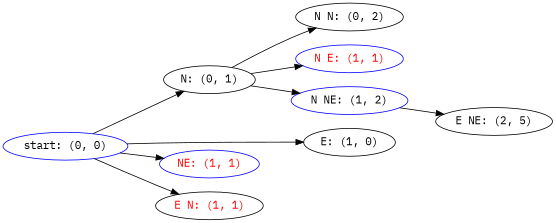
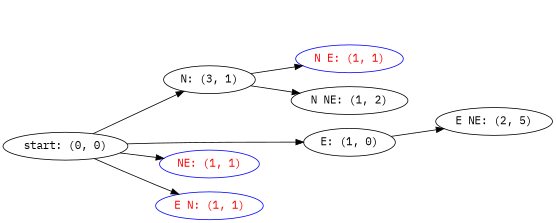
(349, 17) -> none
(209, 80) -> (209, 80)
(349, 101) -> (349, 101)
(418, 110) -> (414, 133)
(65, 146) -> (65, 146)
(209, 206) -> (209, 206)
